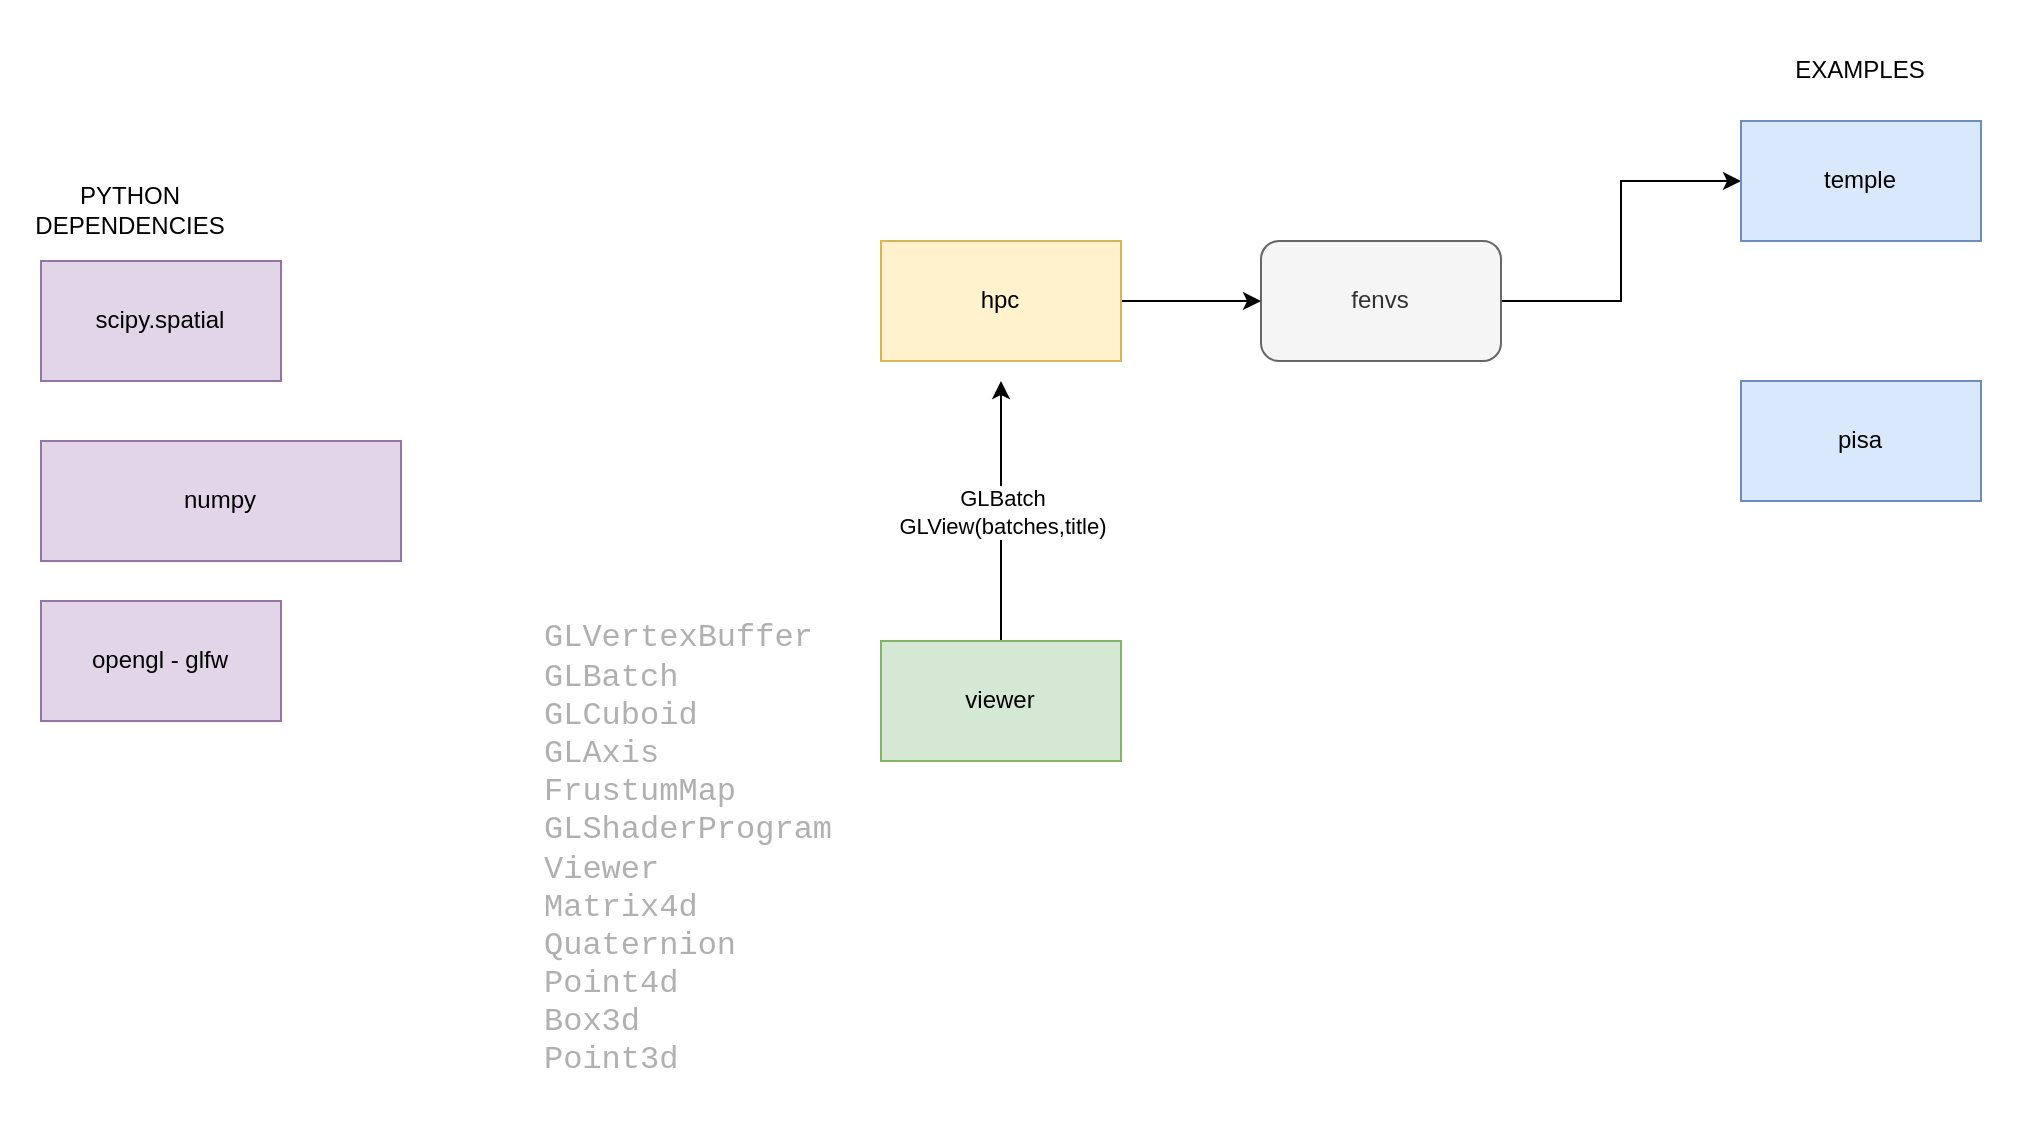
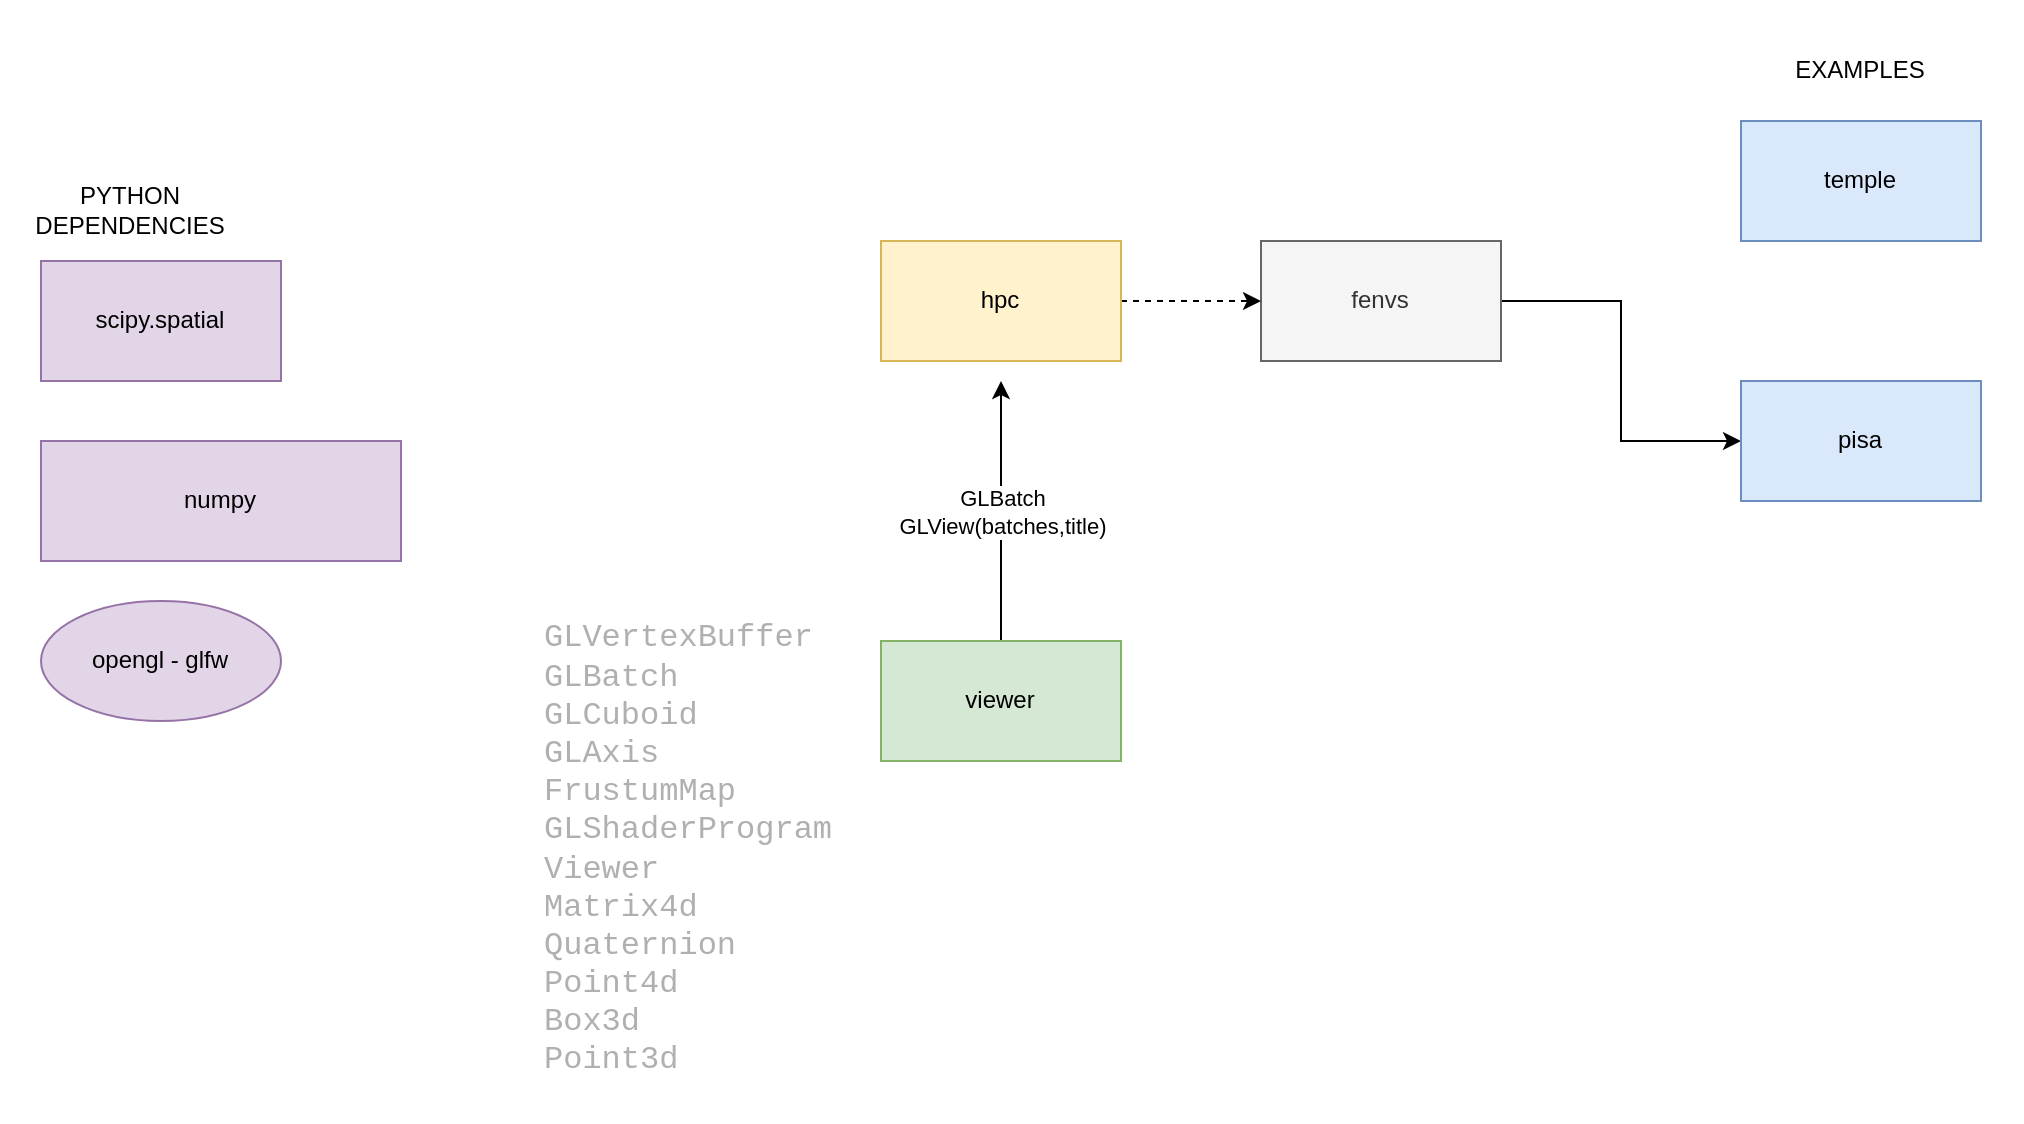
(1621, 186) -> none
(1182, 301) -> (1182, 301)
(1381, 301) -> (1381, 301)
none -> (1621, 426)
(161, 661) -> (161, 661)
